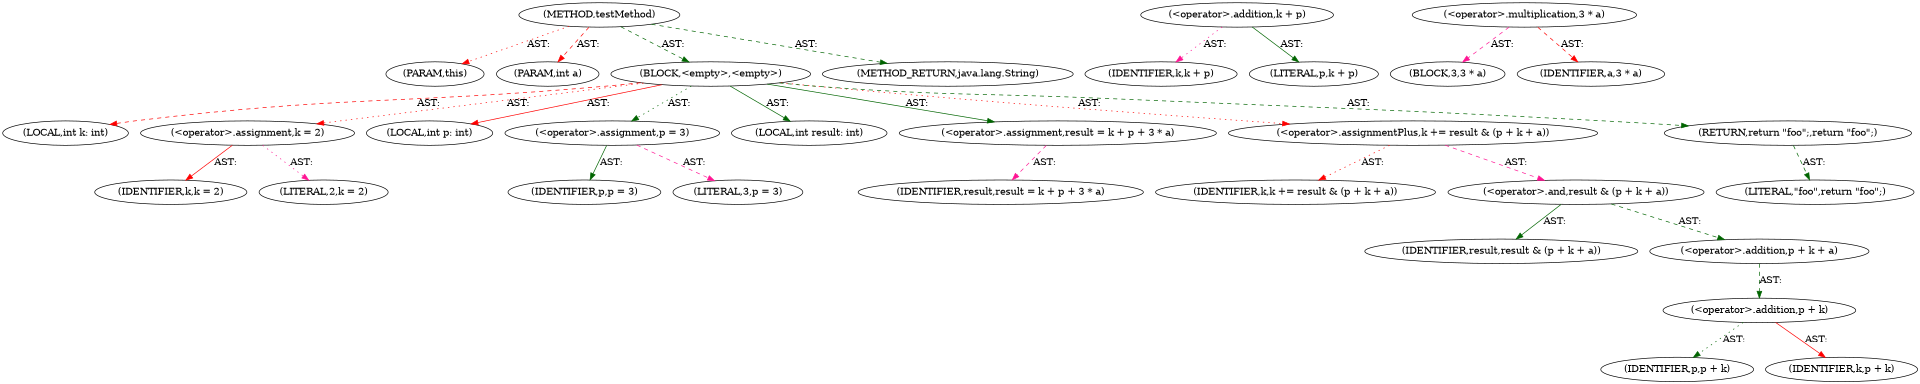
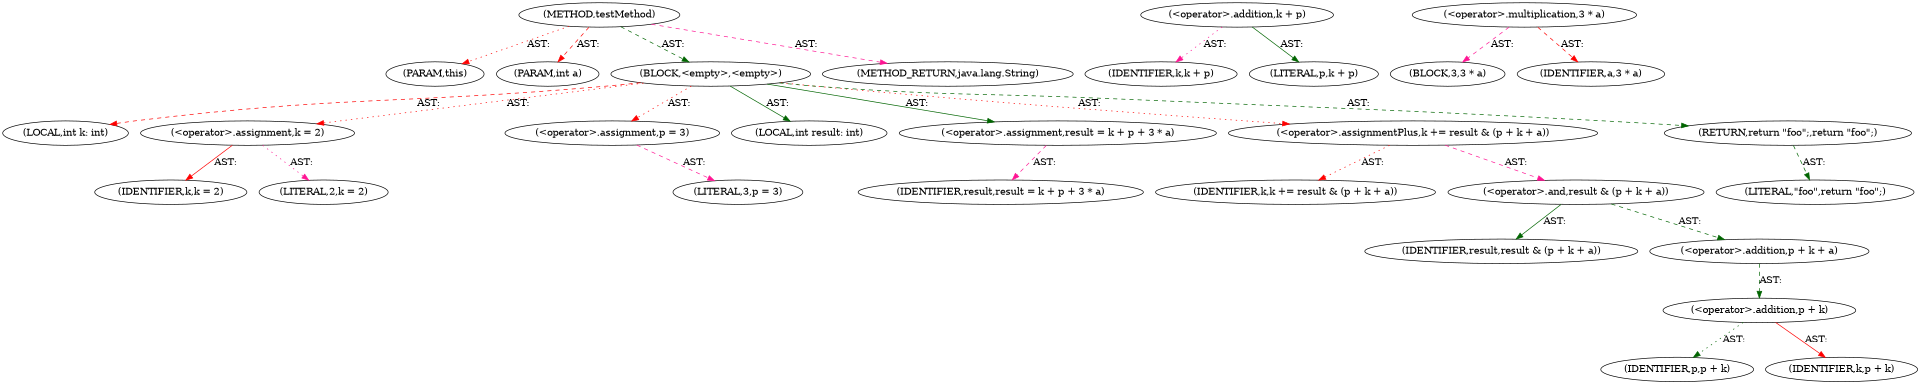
(766, 43) -> (766, 43)
(664, 102) -> (664, 102)
(430, 133) -> none
(584, 192) -> none
